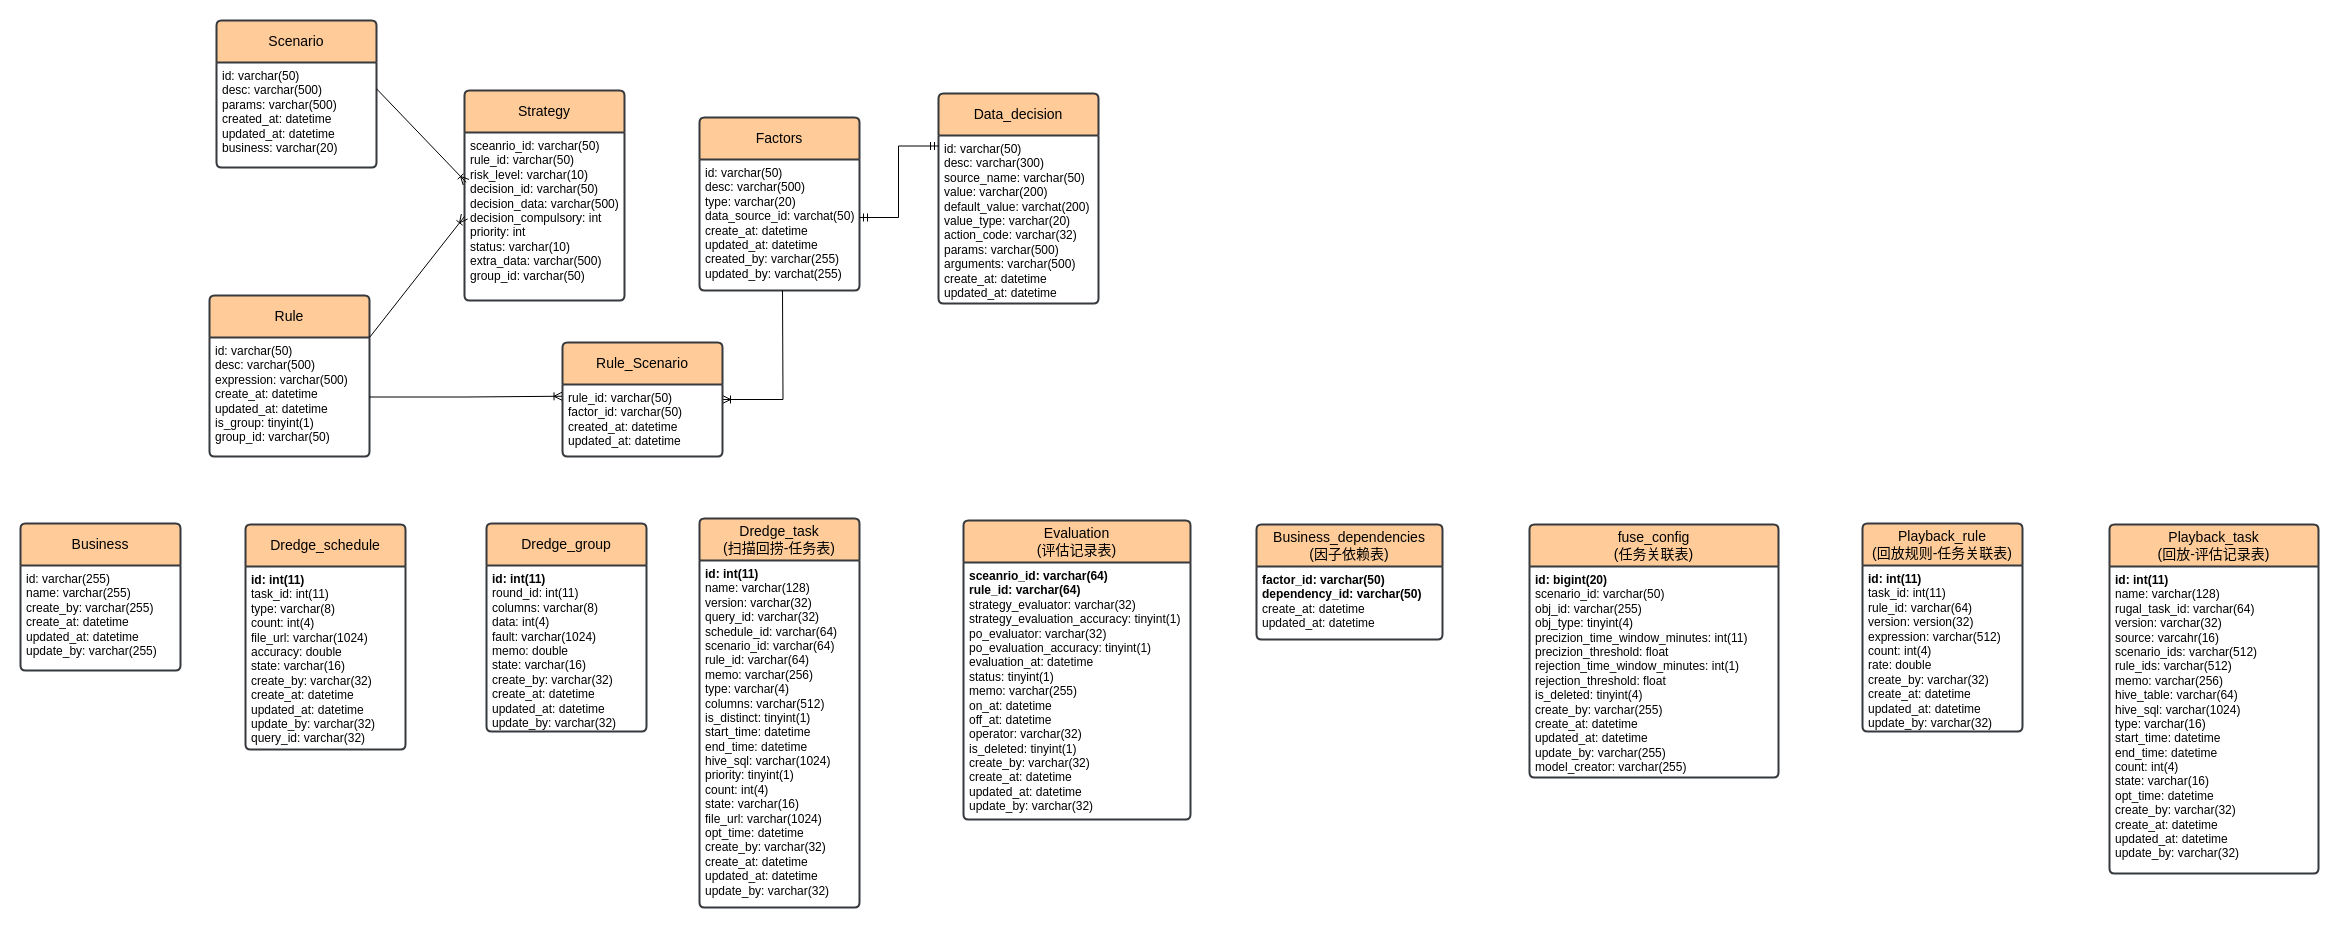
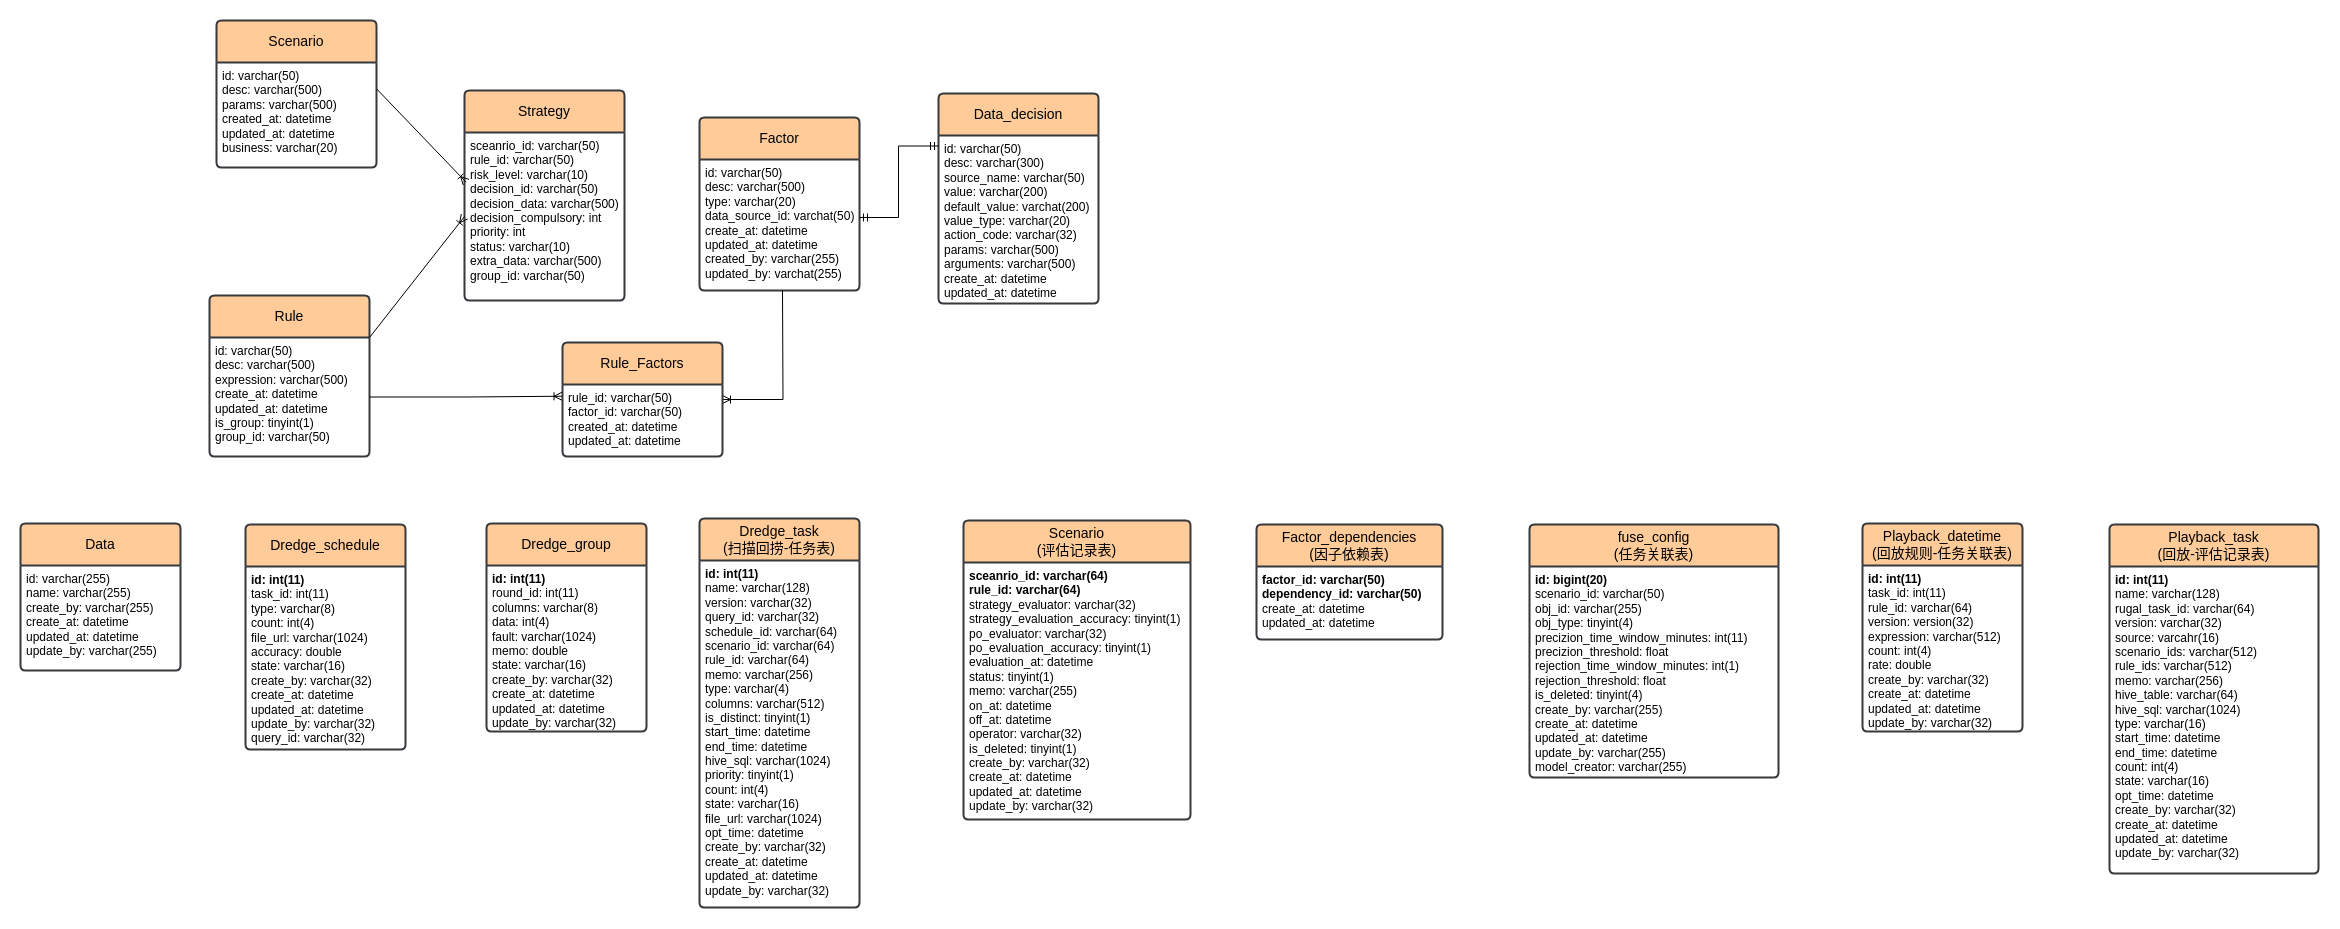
(780, 139) -> (780, 139)
(643, 364) -> (643, 364)
(1077, 542) -> (1077, 542)
(101, 545) -> (101, 545)
(1943, 545) -> (1943, 545)
(1350, 546) -> (1350, 546)
